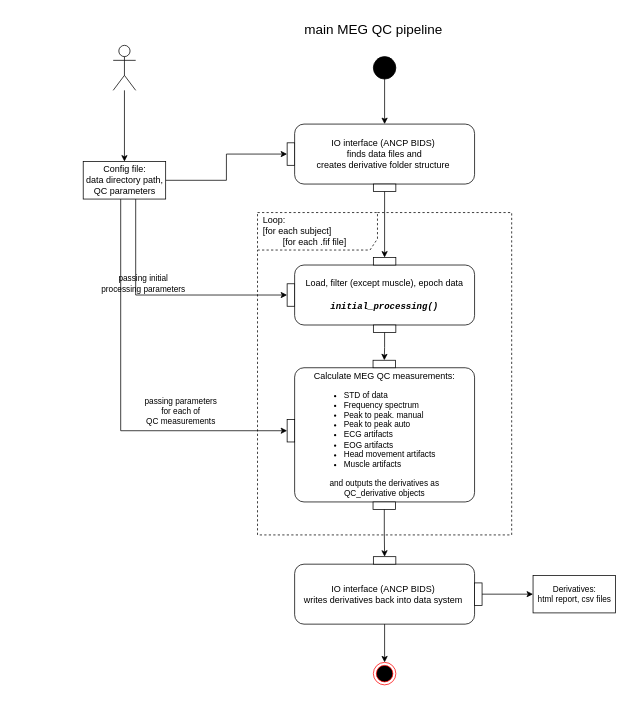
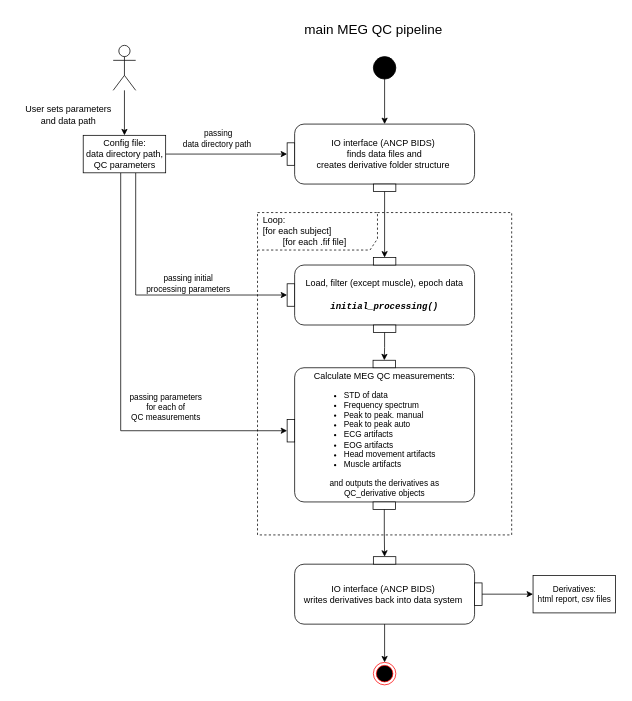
none -> (68, 115)
none -> (218, 139)
(124, 180) -> (124, 154)
(143, 284) -> (188, 284)
(180, 411) -> (165, 408)
